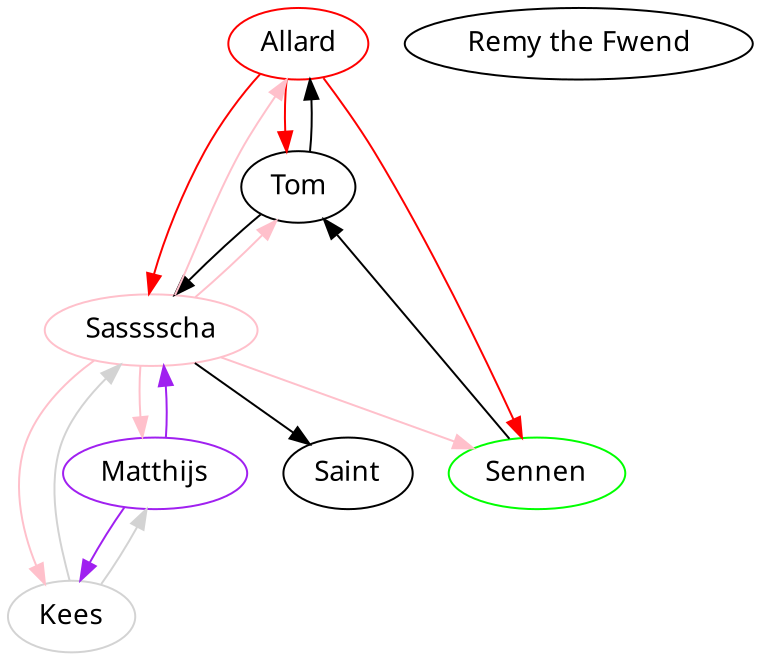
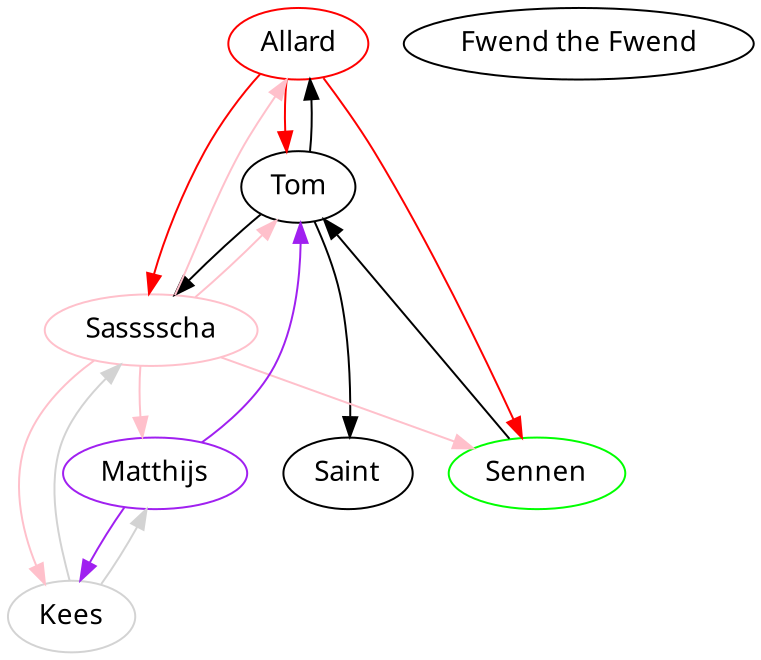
(579, 44) -> (579, 44)
(244, 398) -> (344, 317)
(167, 411) -> (279, 357)
